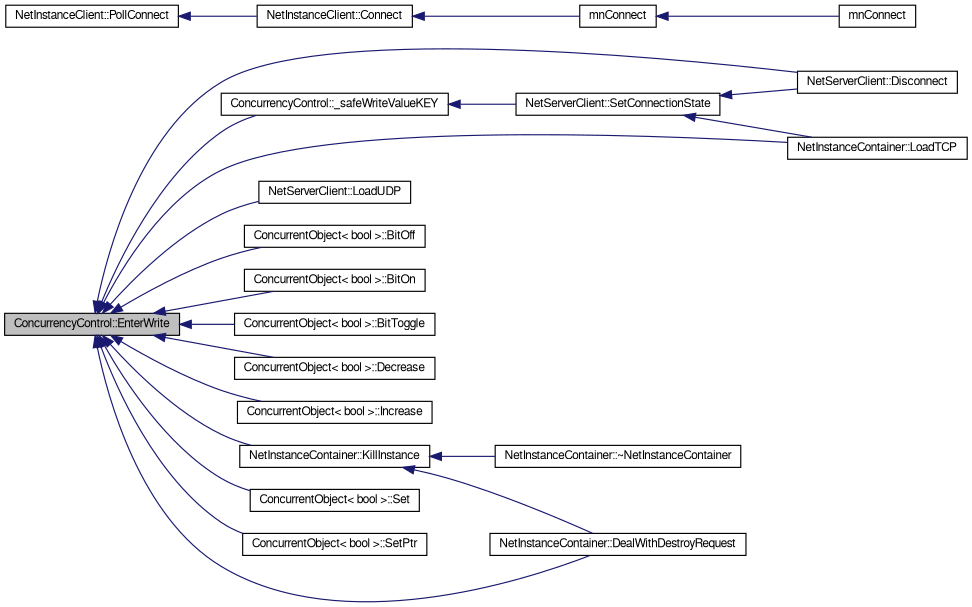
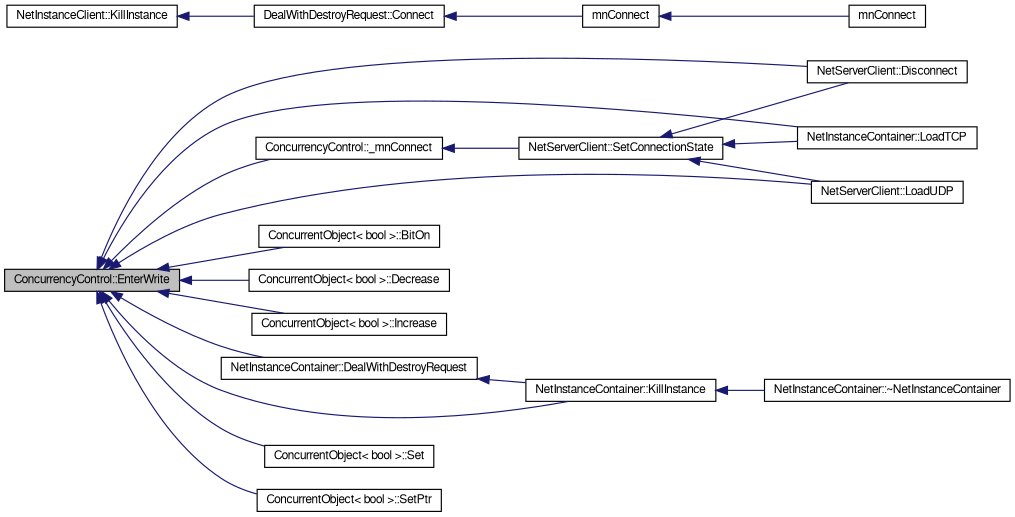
(92, 16) -> (92, 16)
(335, 16) -> (349, 16)
(335, 104) -> (349, 148)
none -> (760, 171)
(335, 236) -> none
(335, 324) -> none
(505, 497) -> (508, 381)
